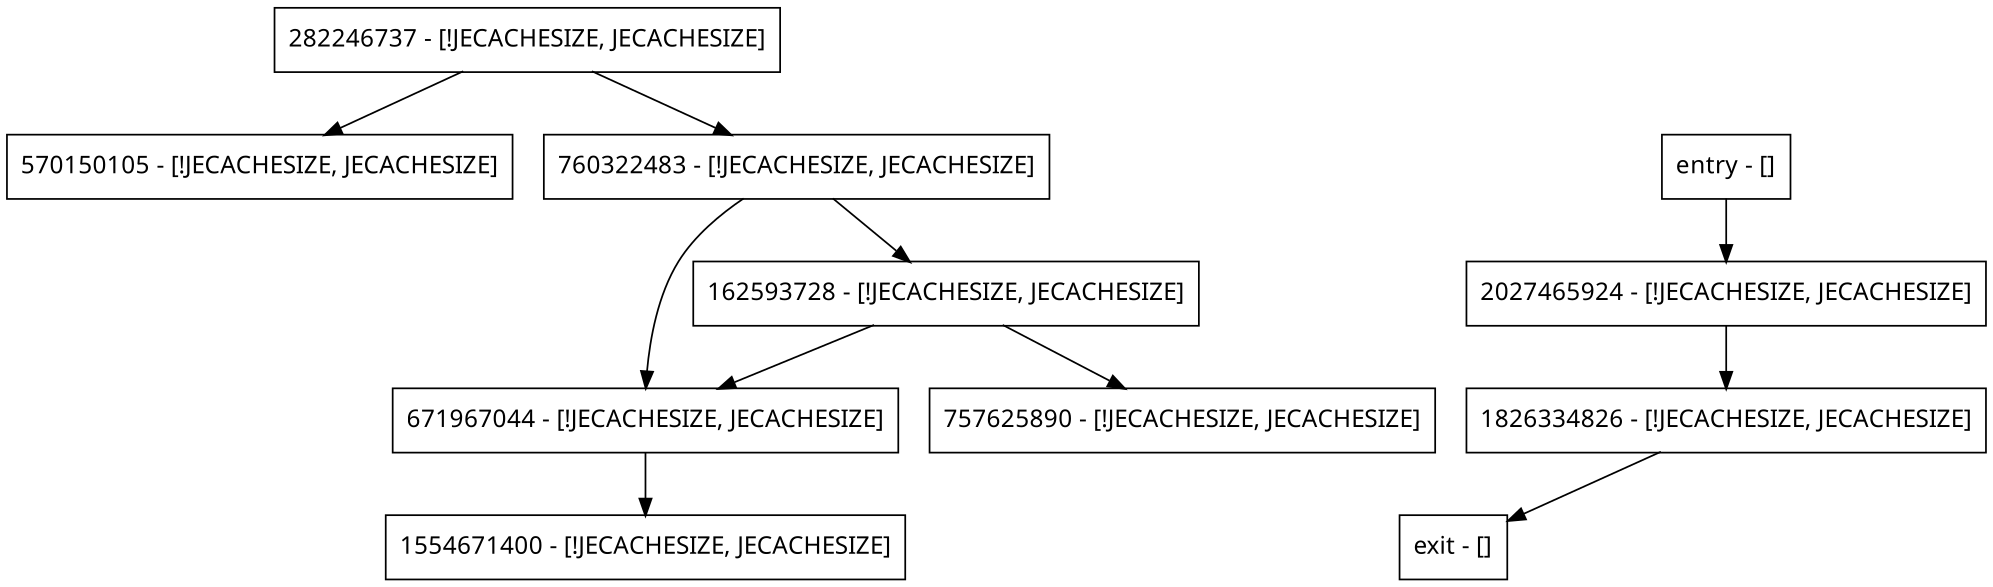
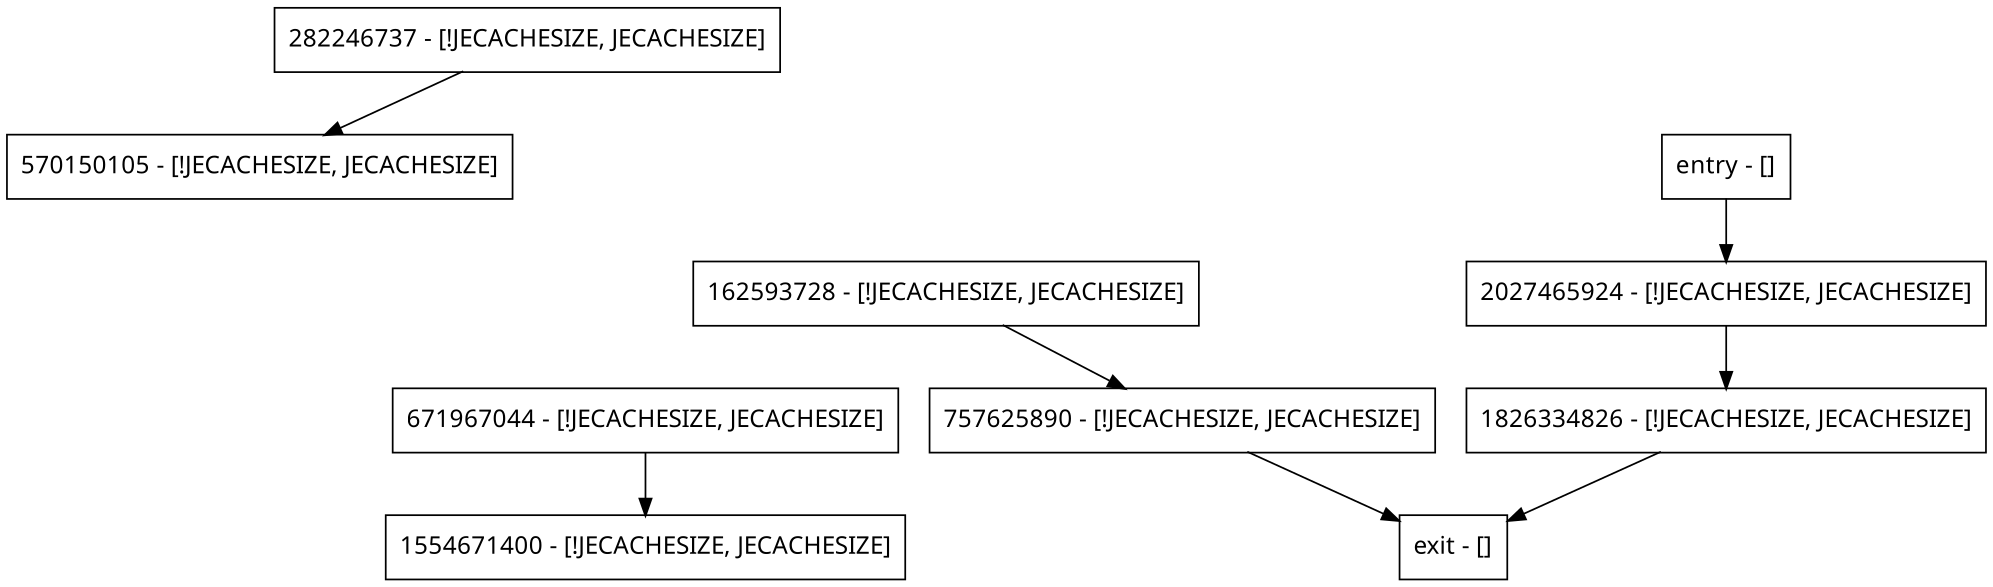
(797, 167) -> none
(804, 354) -> none
none -> (1315, 483)
